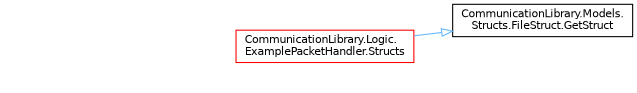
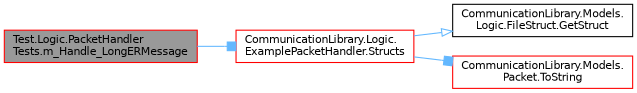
(543, 20) -> (543, 20)
none -> (101, 46)
none -> (543, 72)
